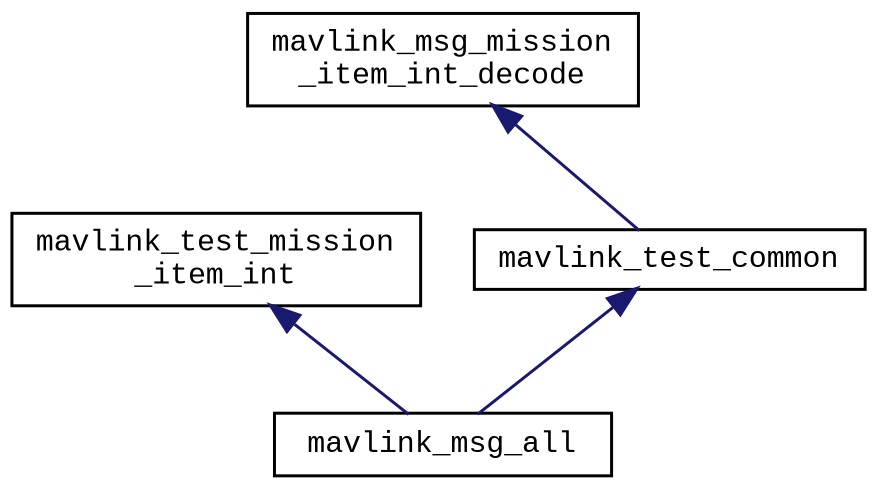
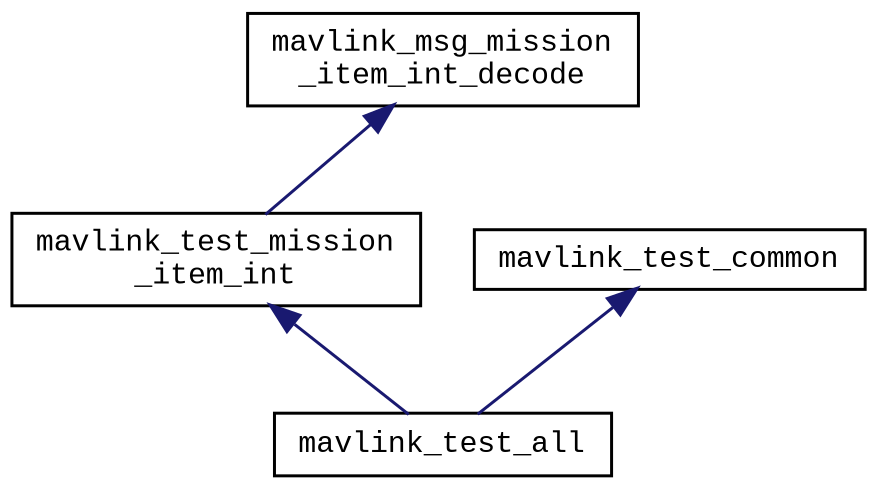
(578, 178) -> (318, 169)
(443, 445) -> (443, 445)
